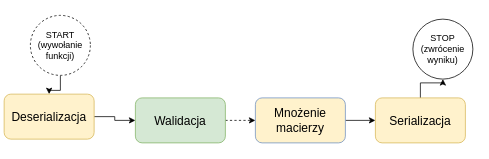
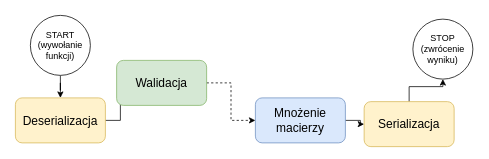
(60, 45) -> (60, 45)
(49, 117) -> (60, 120)
(180, 120) -> (162, 83)
(300, 120) -> (300, 120)
(420, 120) -> (409, 124)
